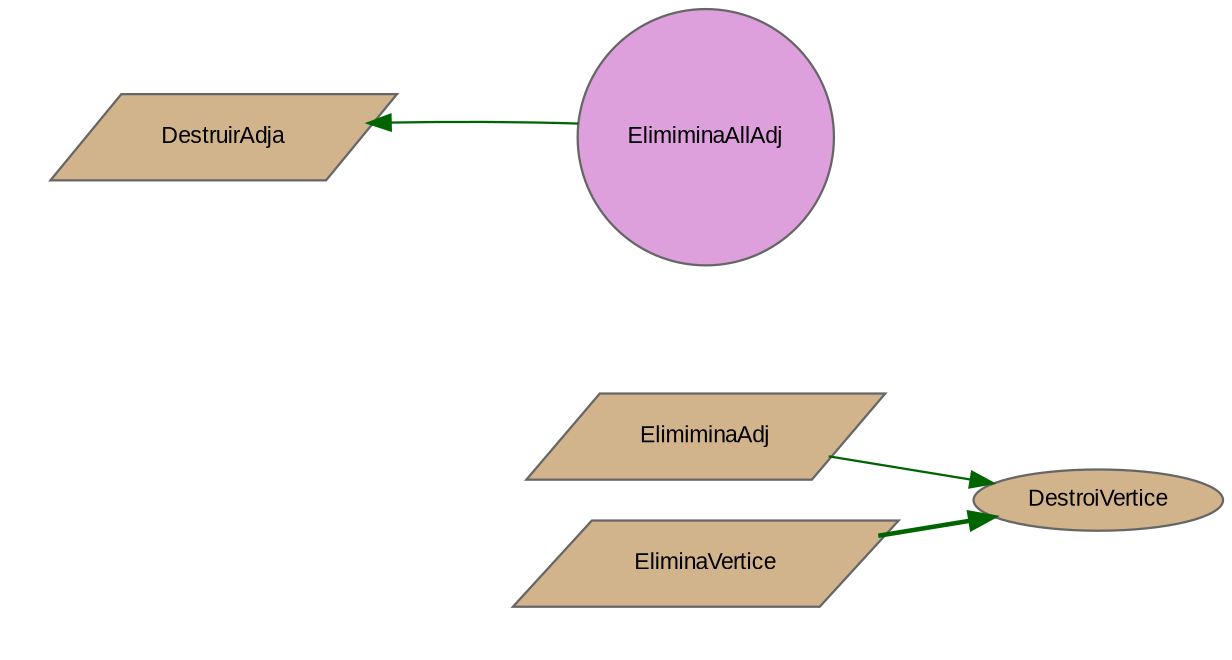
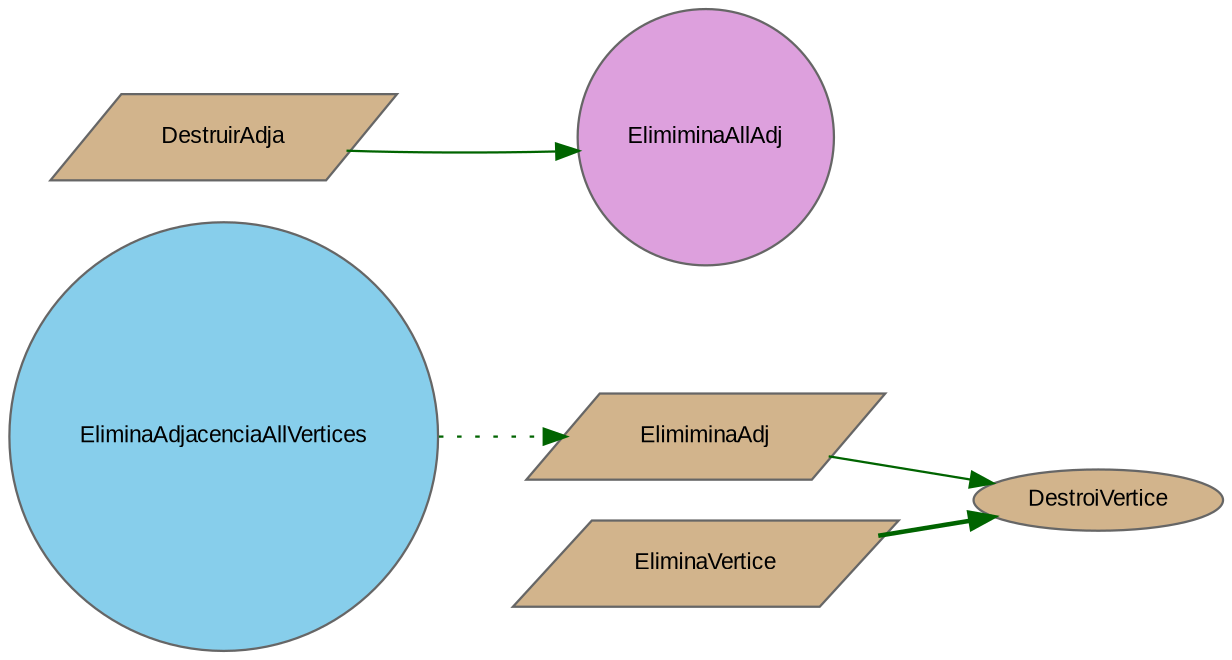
(485, 122) -> (451, 152)
none -> (224, 437)
